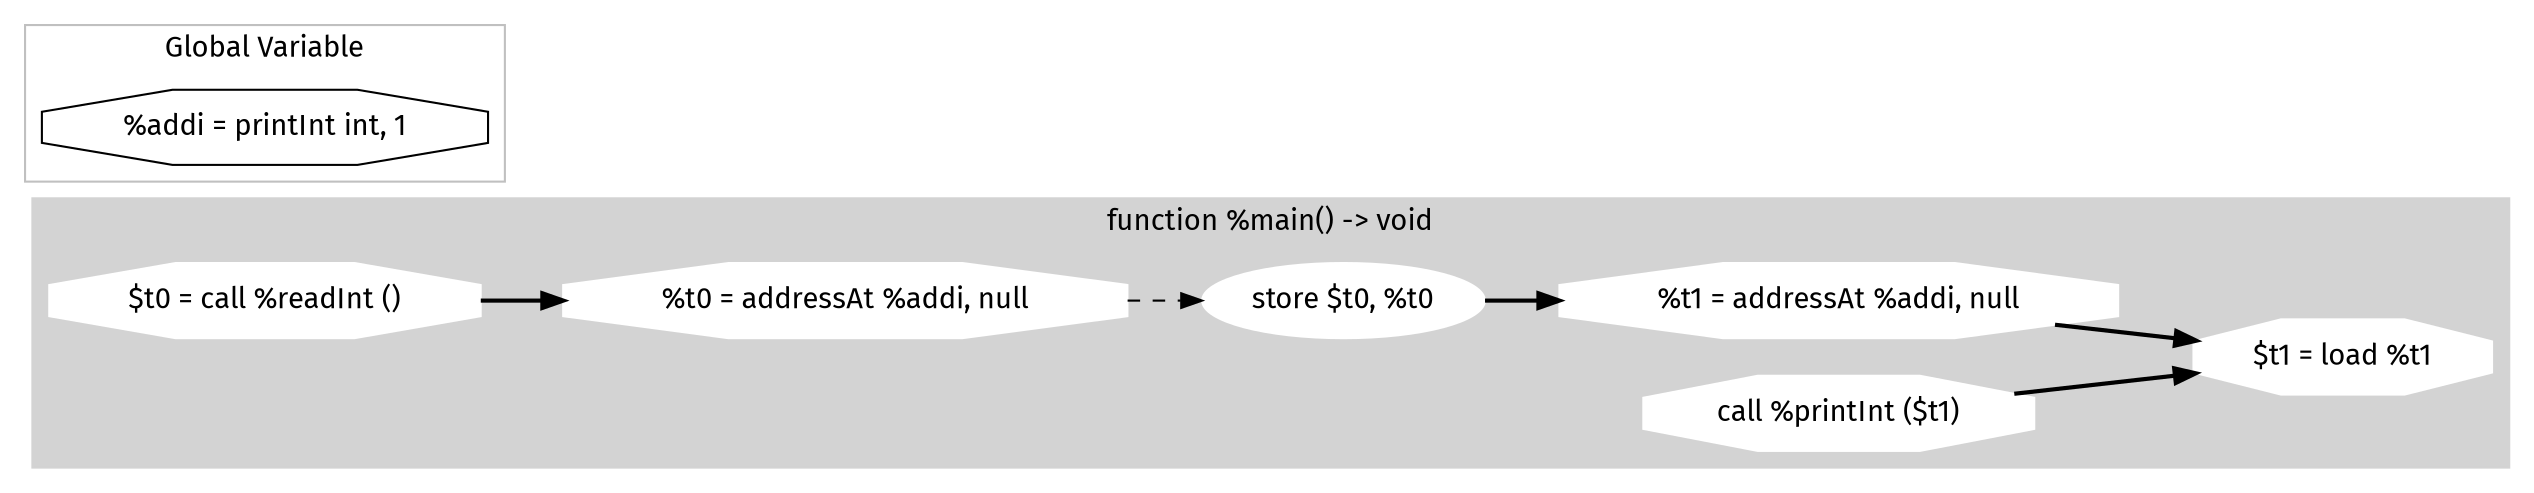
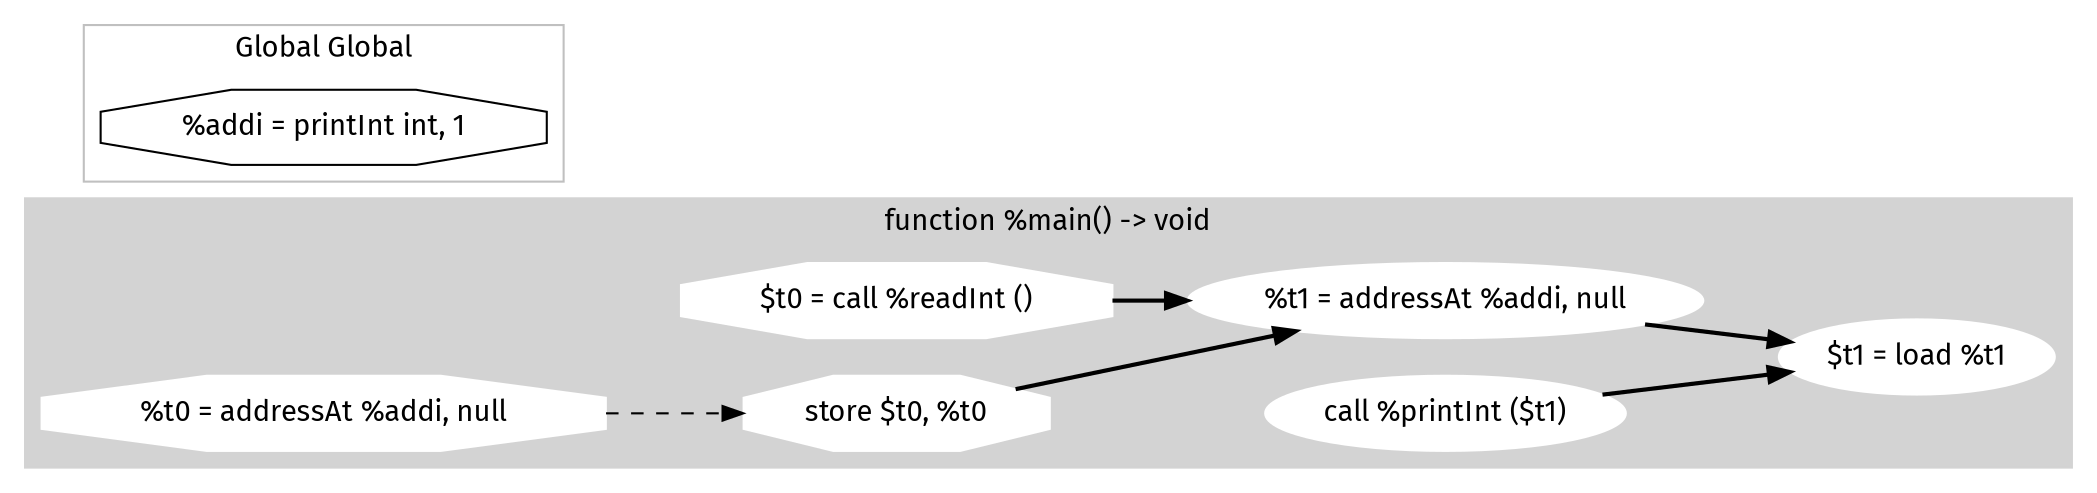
(265, 49) -> (324, 49)
(511, 301) -> (1139, 301)
(1344, 301) -> (897, 413)
(1839, 301) -> (1446, 301)
(2343, 357) -> (1917, 357)
(1839, 413) -> (1446, 413)
